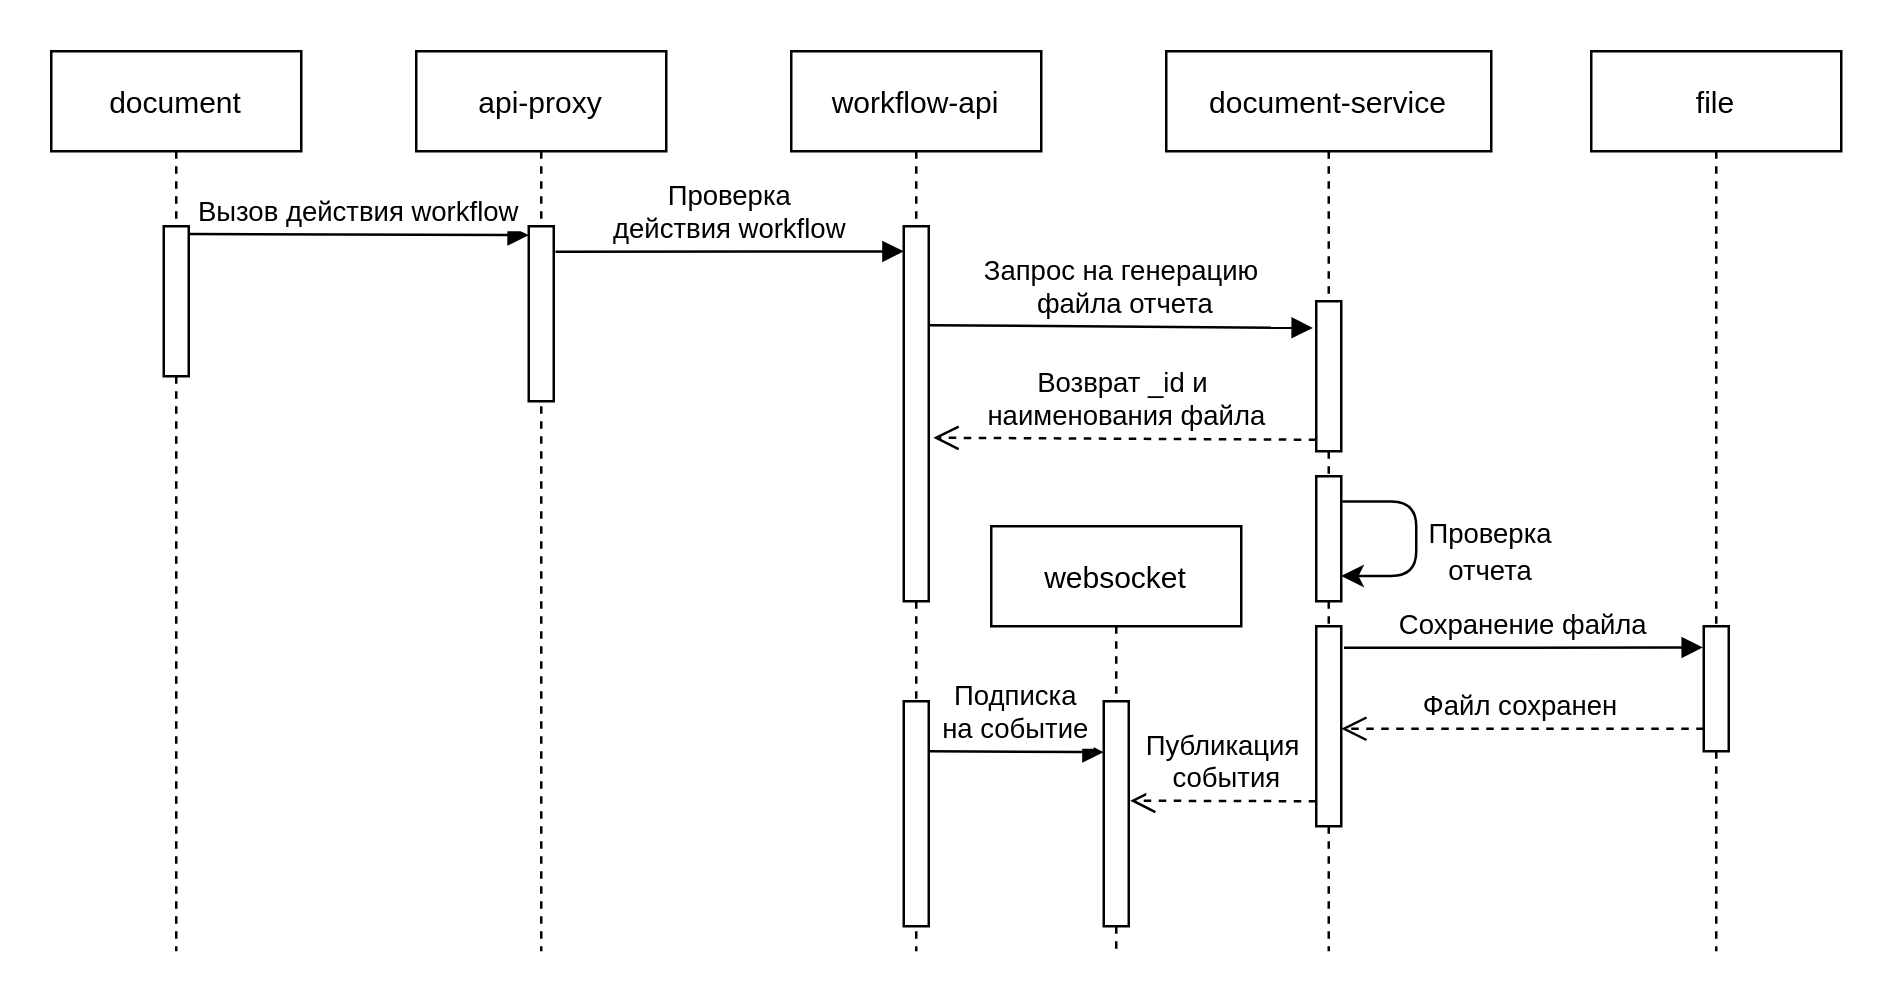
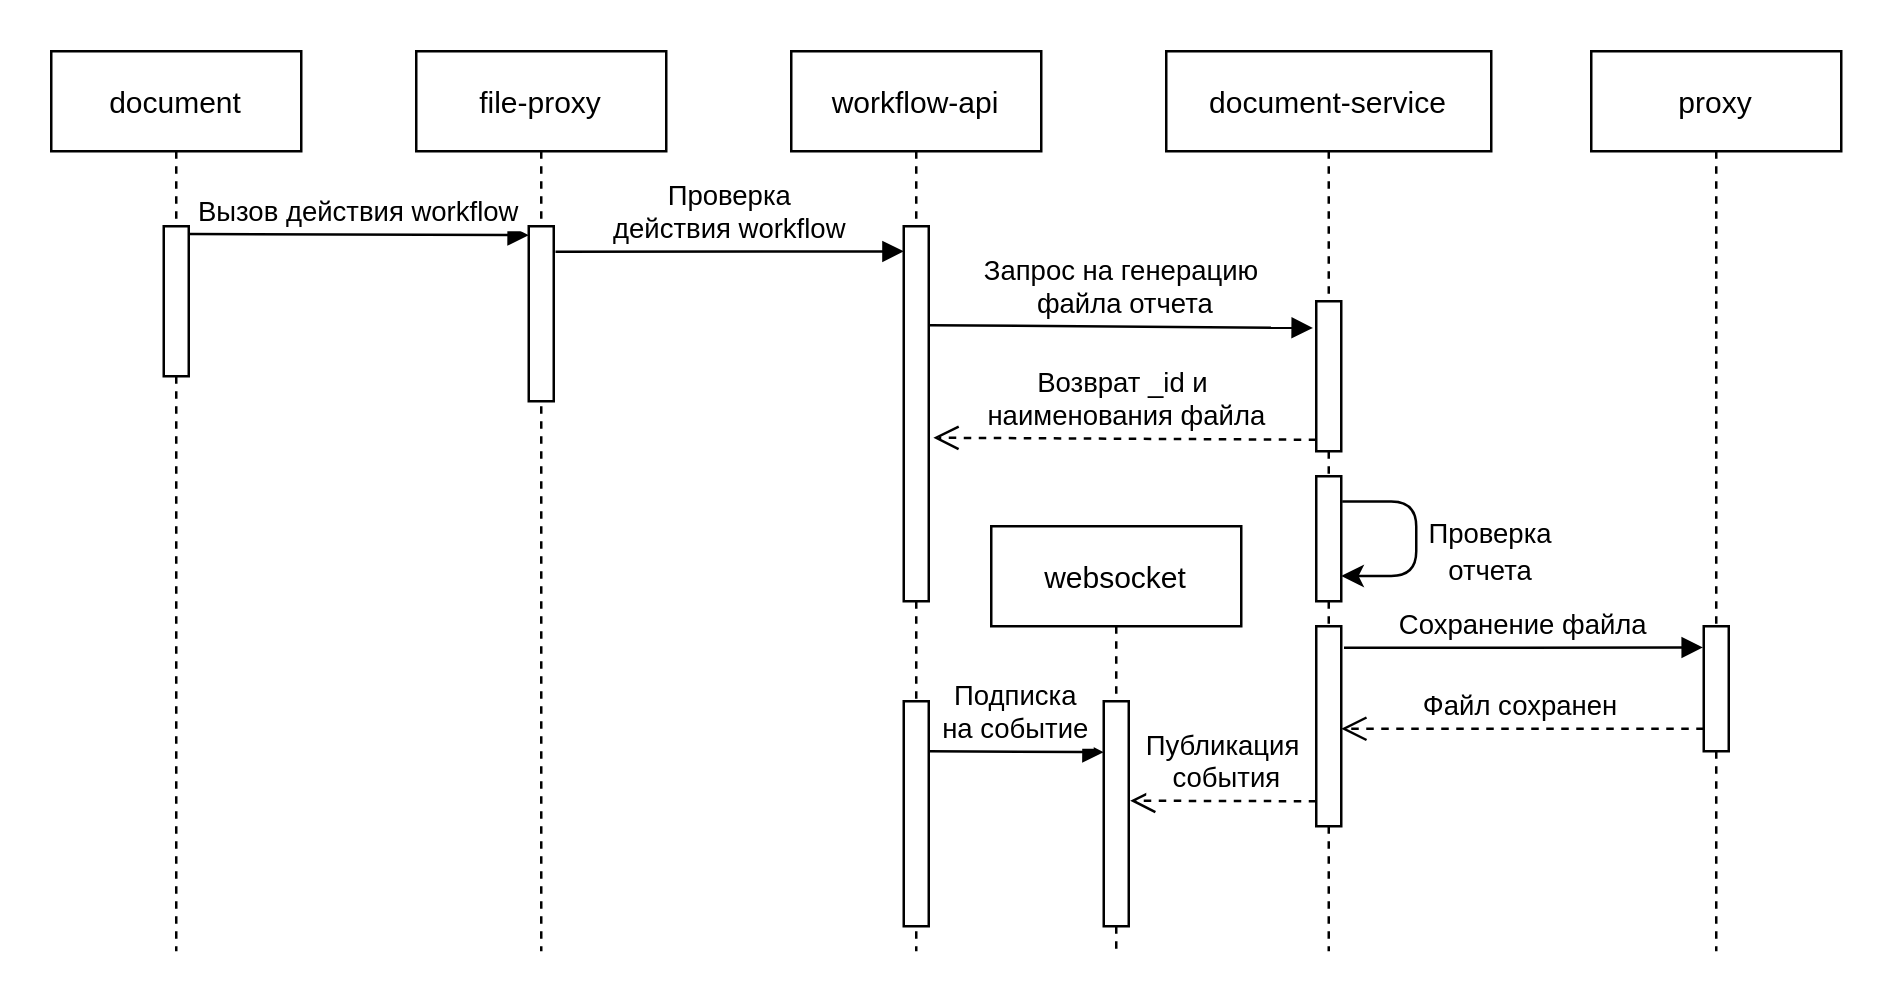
(540, 103) -> (540, 103)
(1715, 103) -> (1715, 103)
